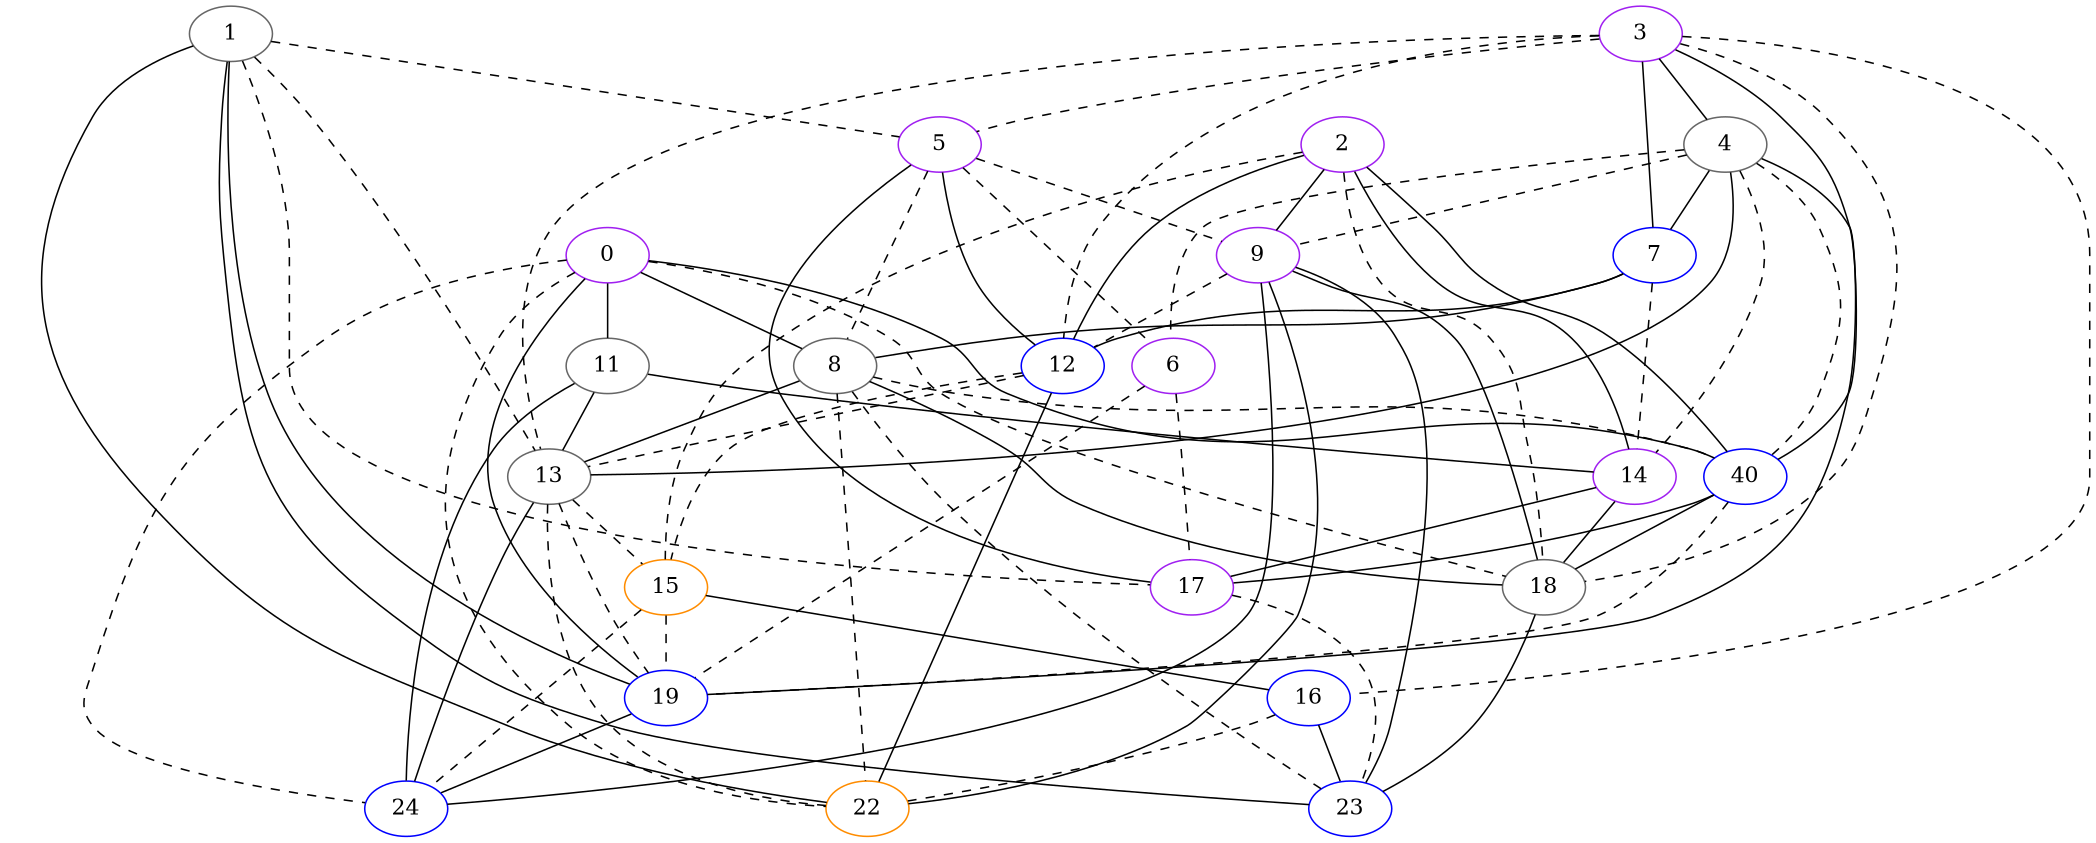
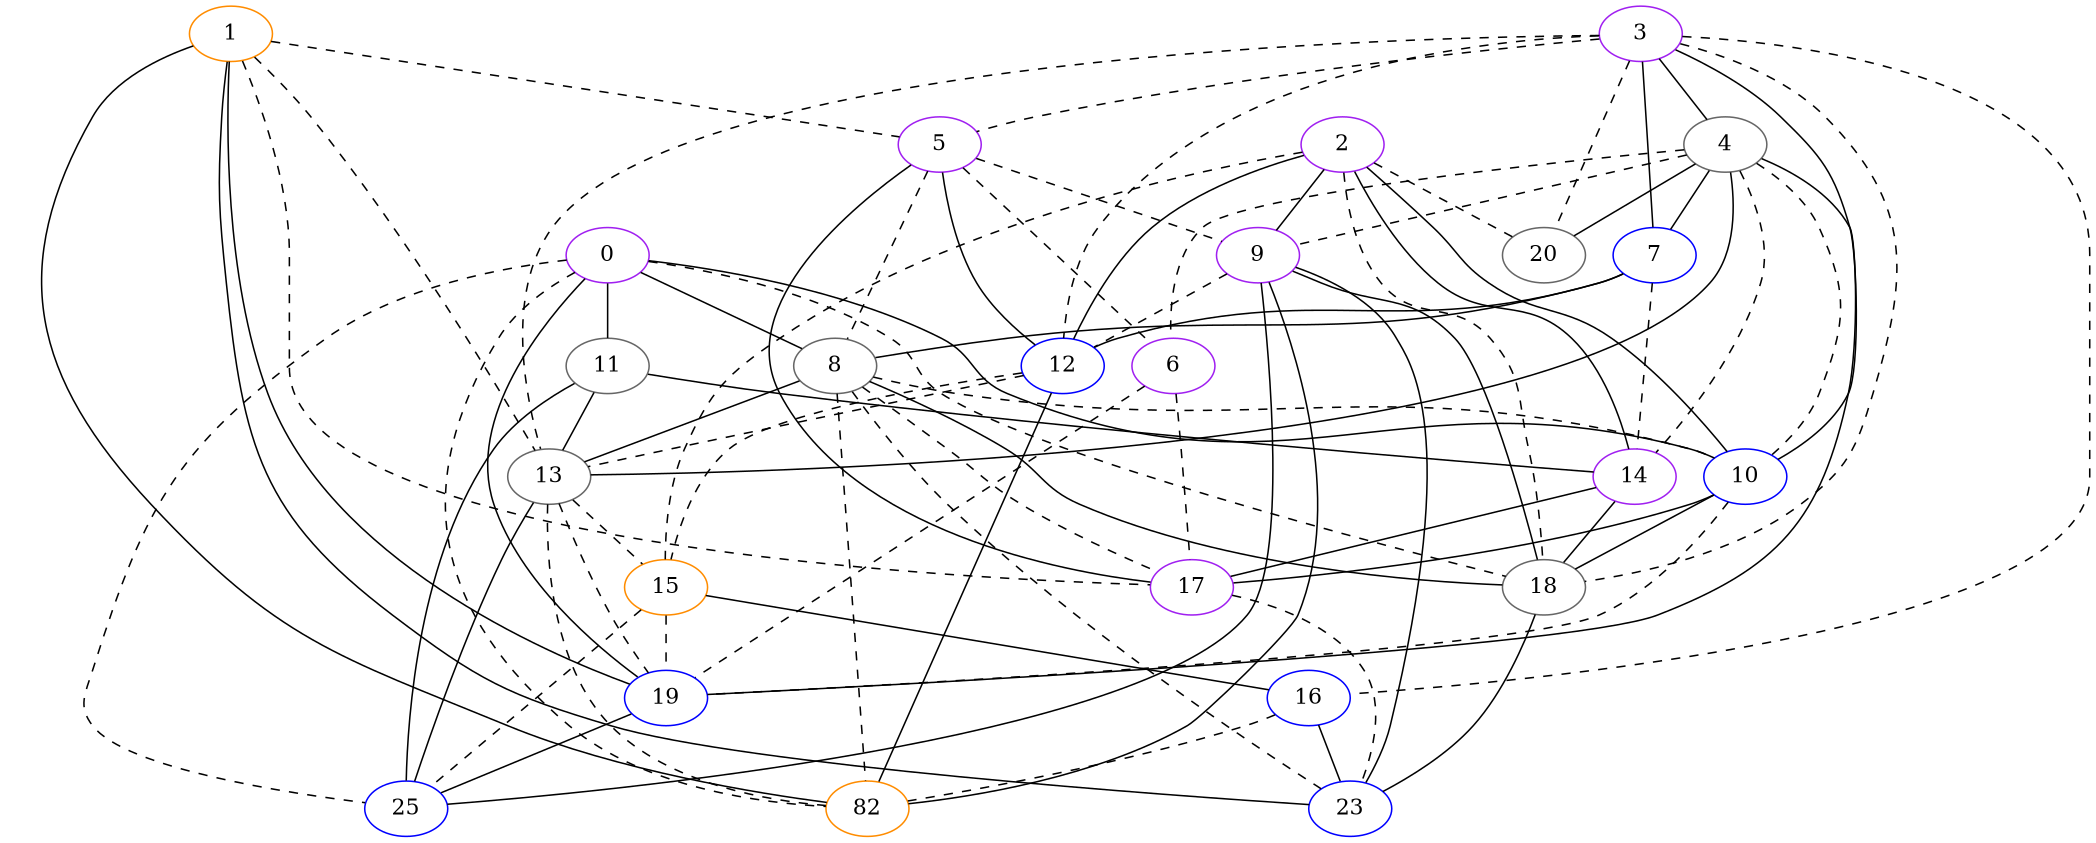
(231, 34) -> (231, 34)
none -> (1544, 255)
(1745, 477) -> (1745, 477)
none -> (1017, 502)
(406, 809) -> (406, 809)
(867, 809) -> (867, 809)
